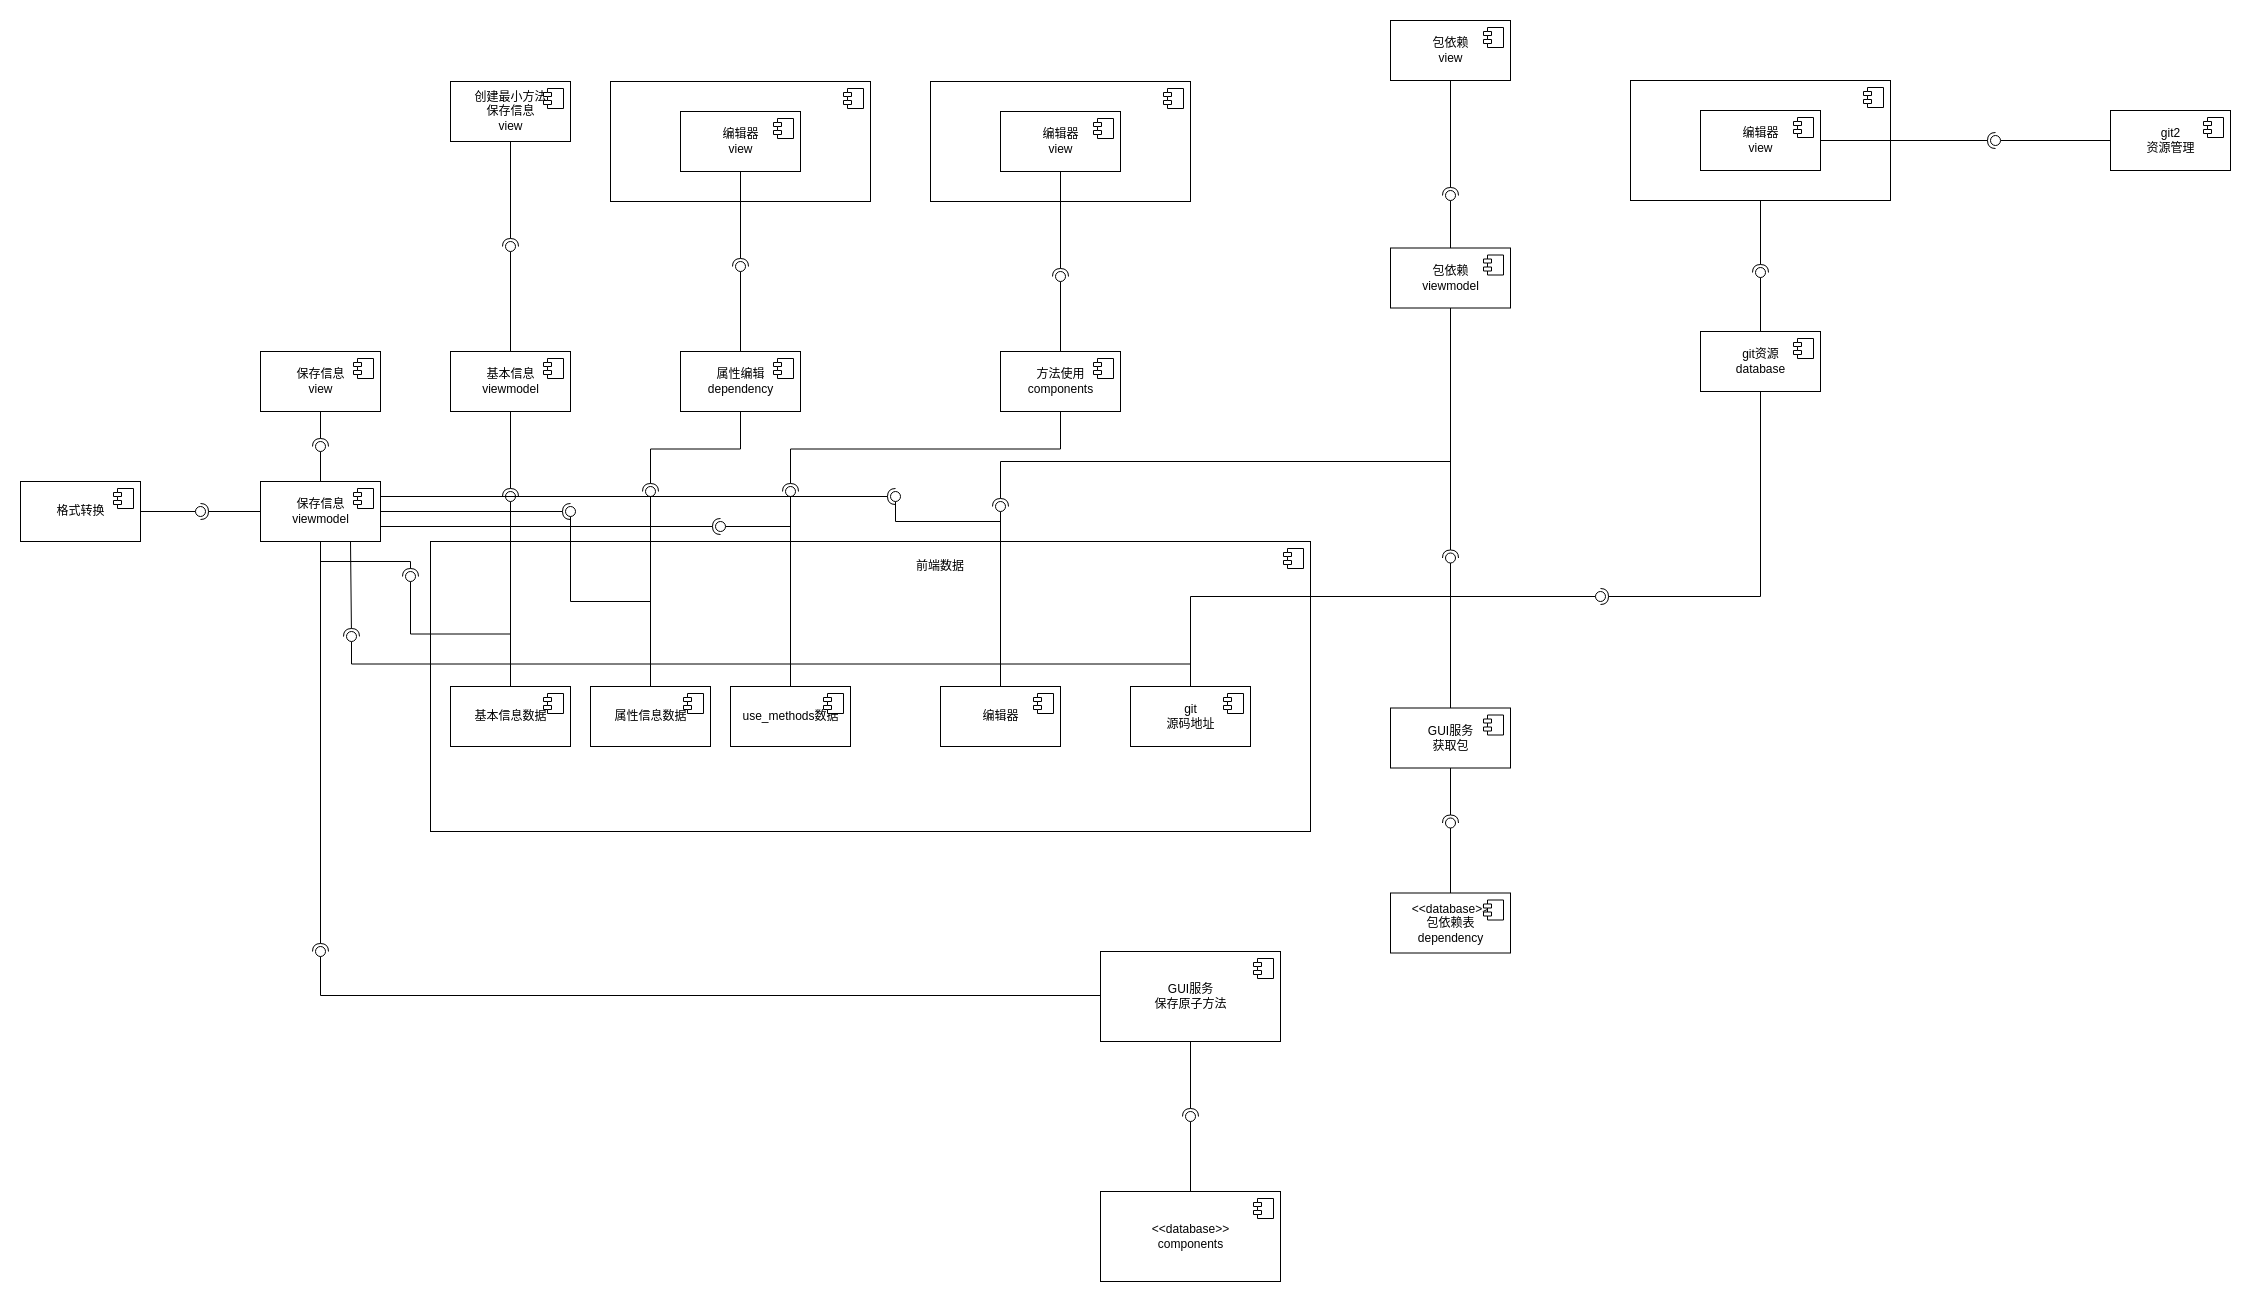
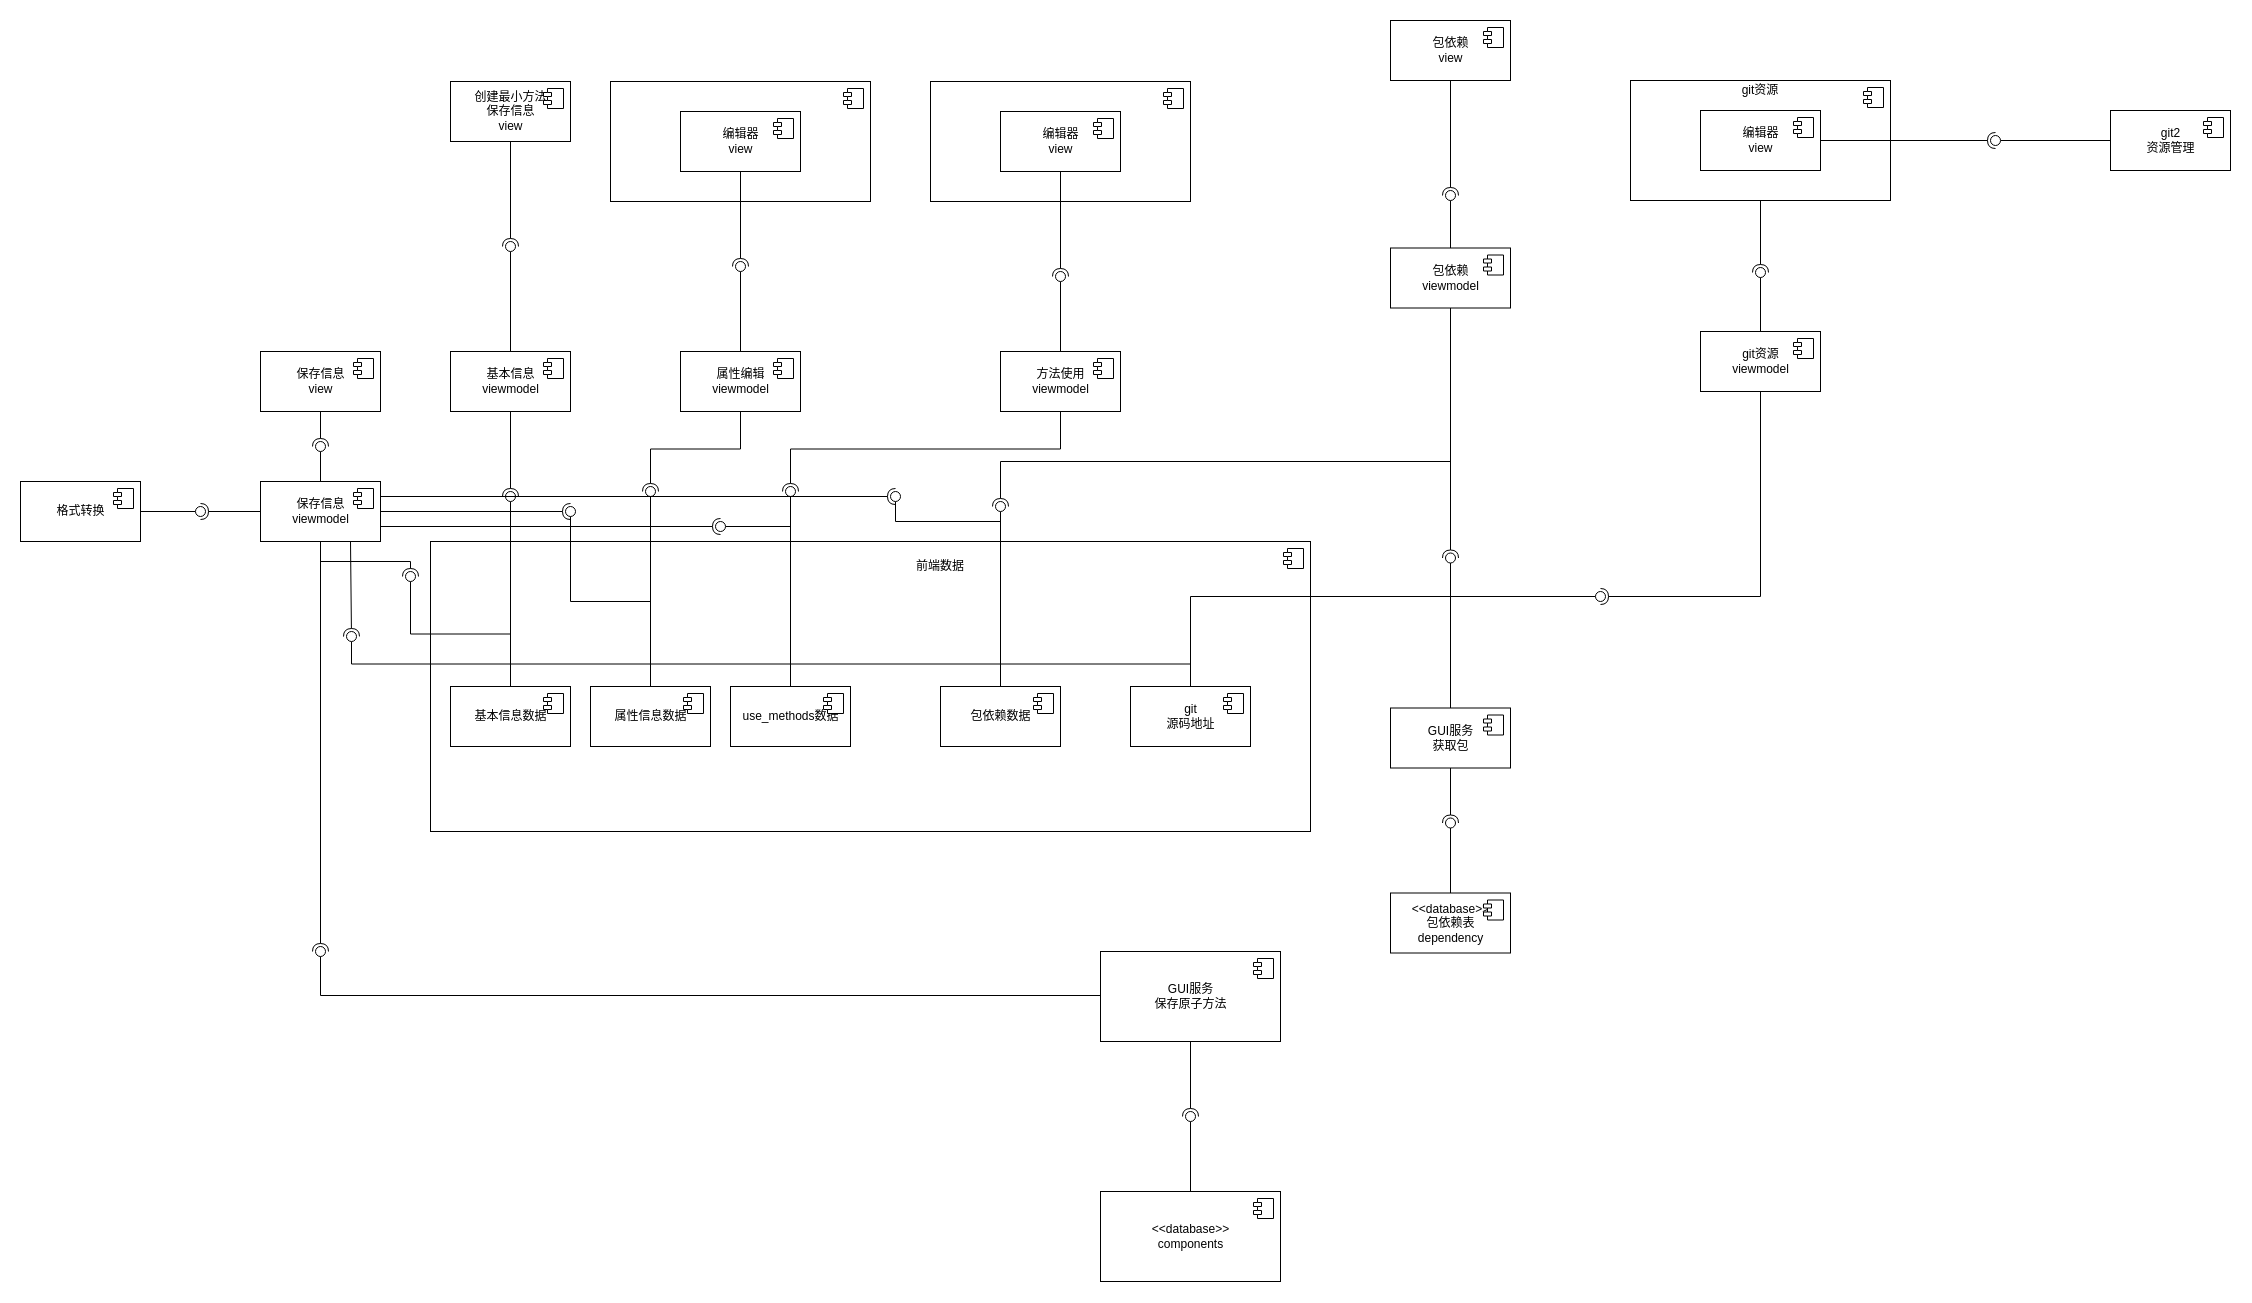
none -> (1761, 91)
(1761, 362) -> (1761, 362)
(741, 382) -> (741, 382)
(1061, 382) -> (1061, 382)
(1001, 717) -> (1001, 717)
